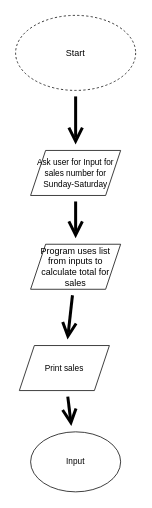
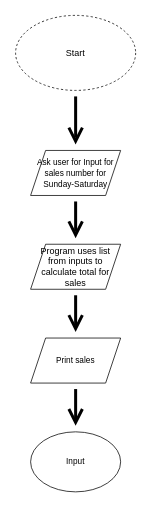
(64, 368) -> (75, 360)
